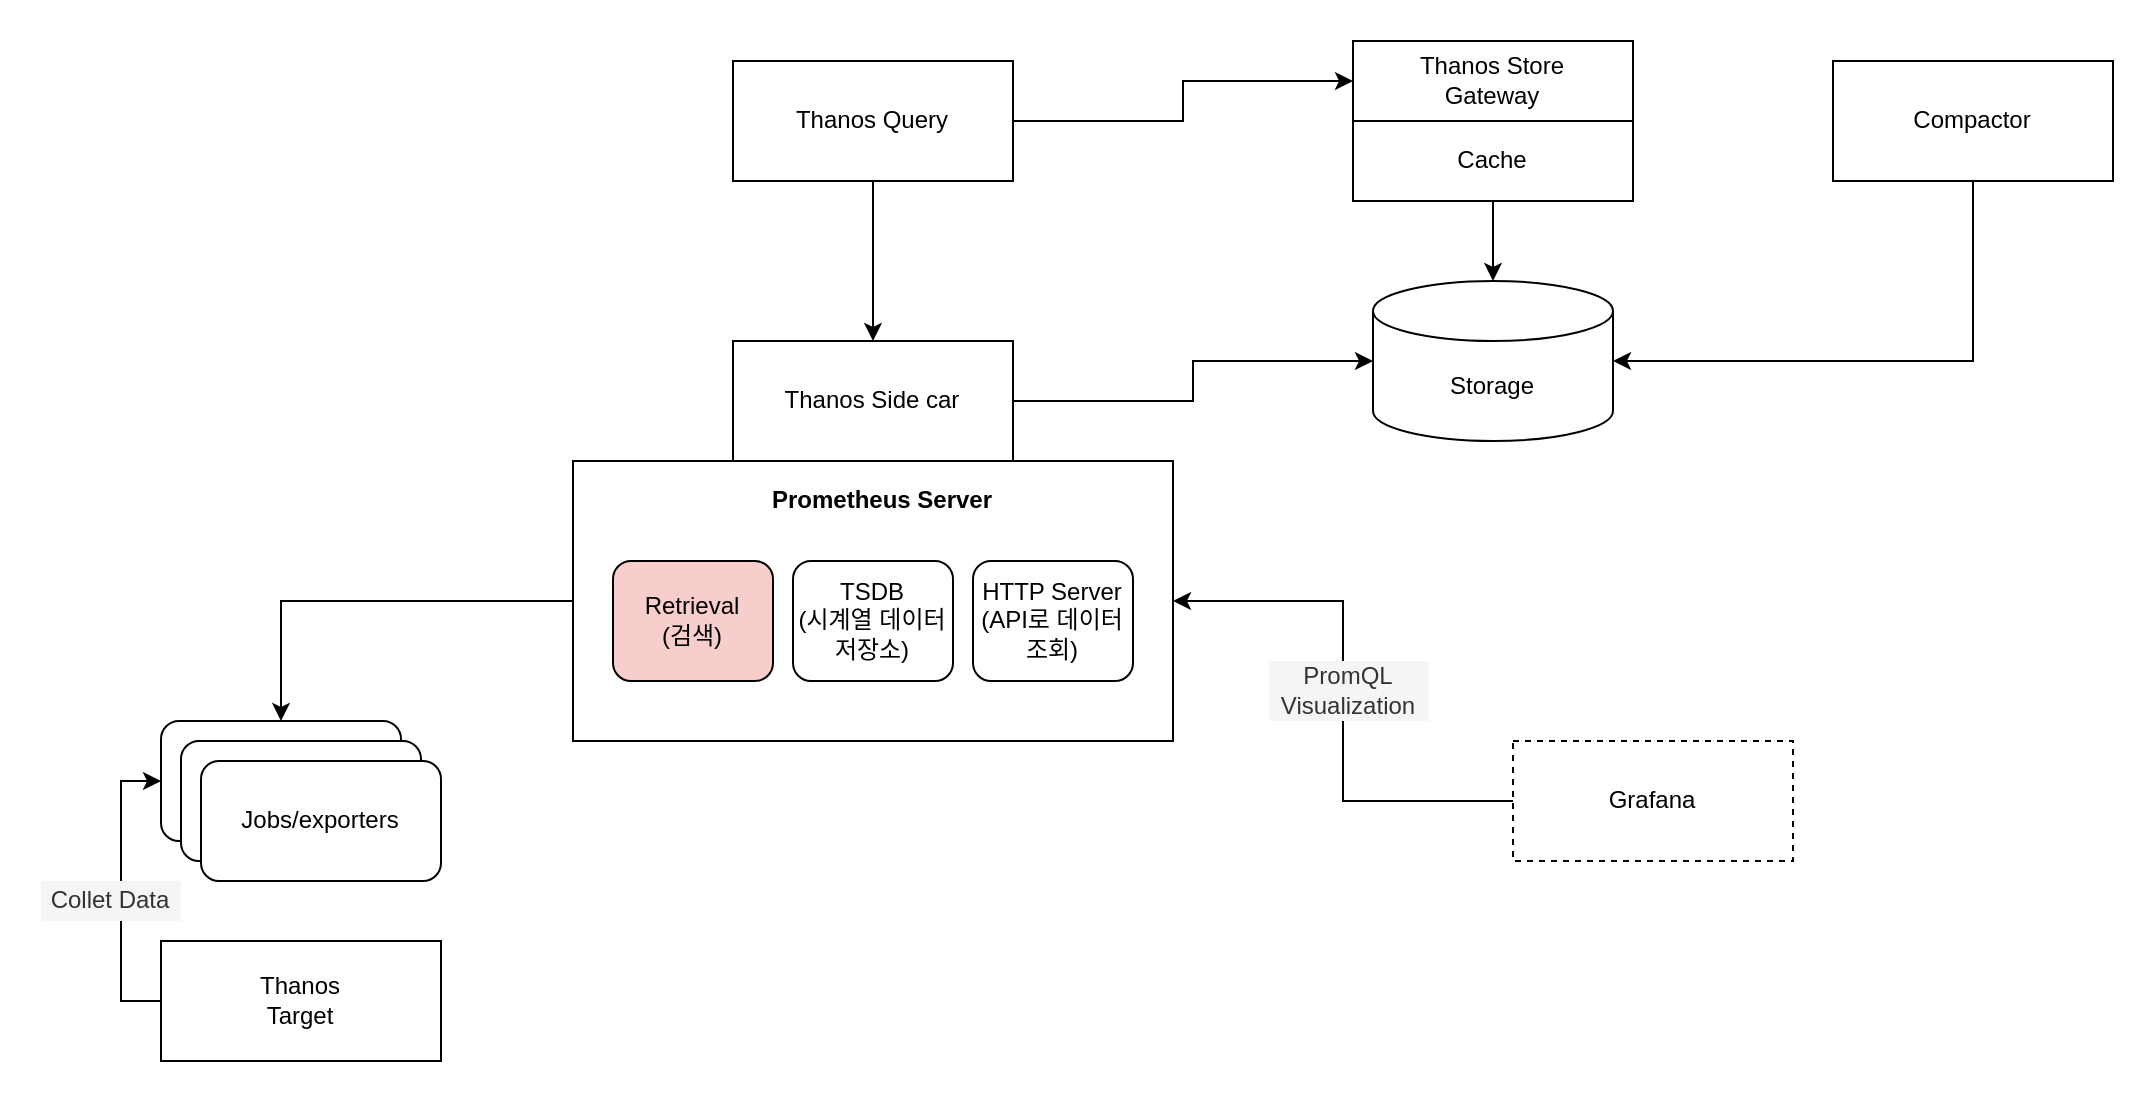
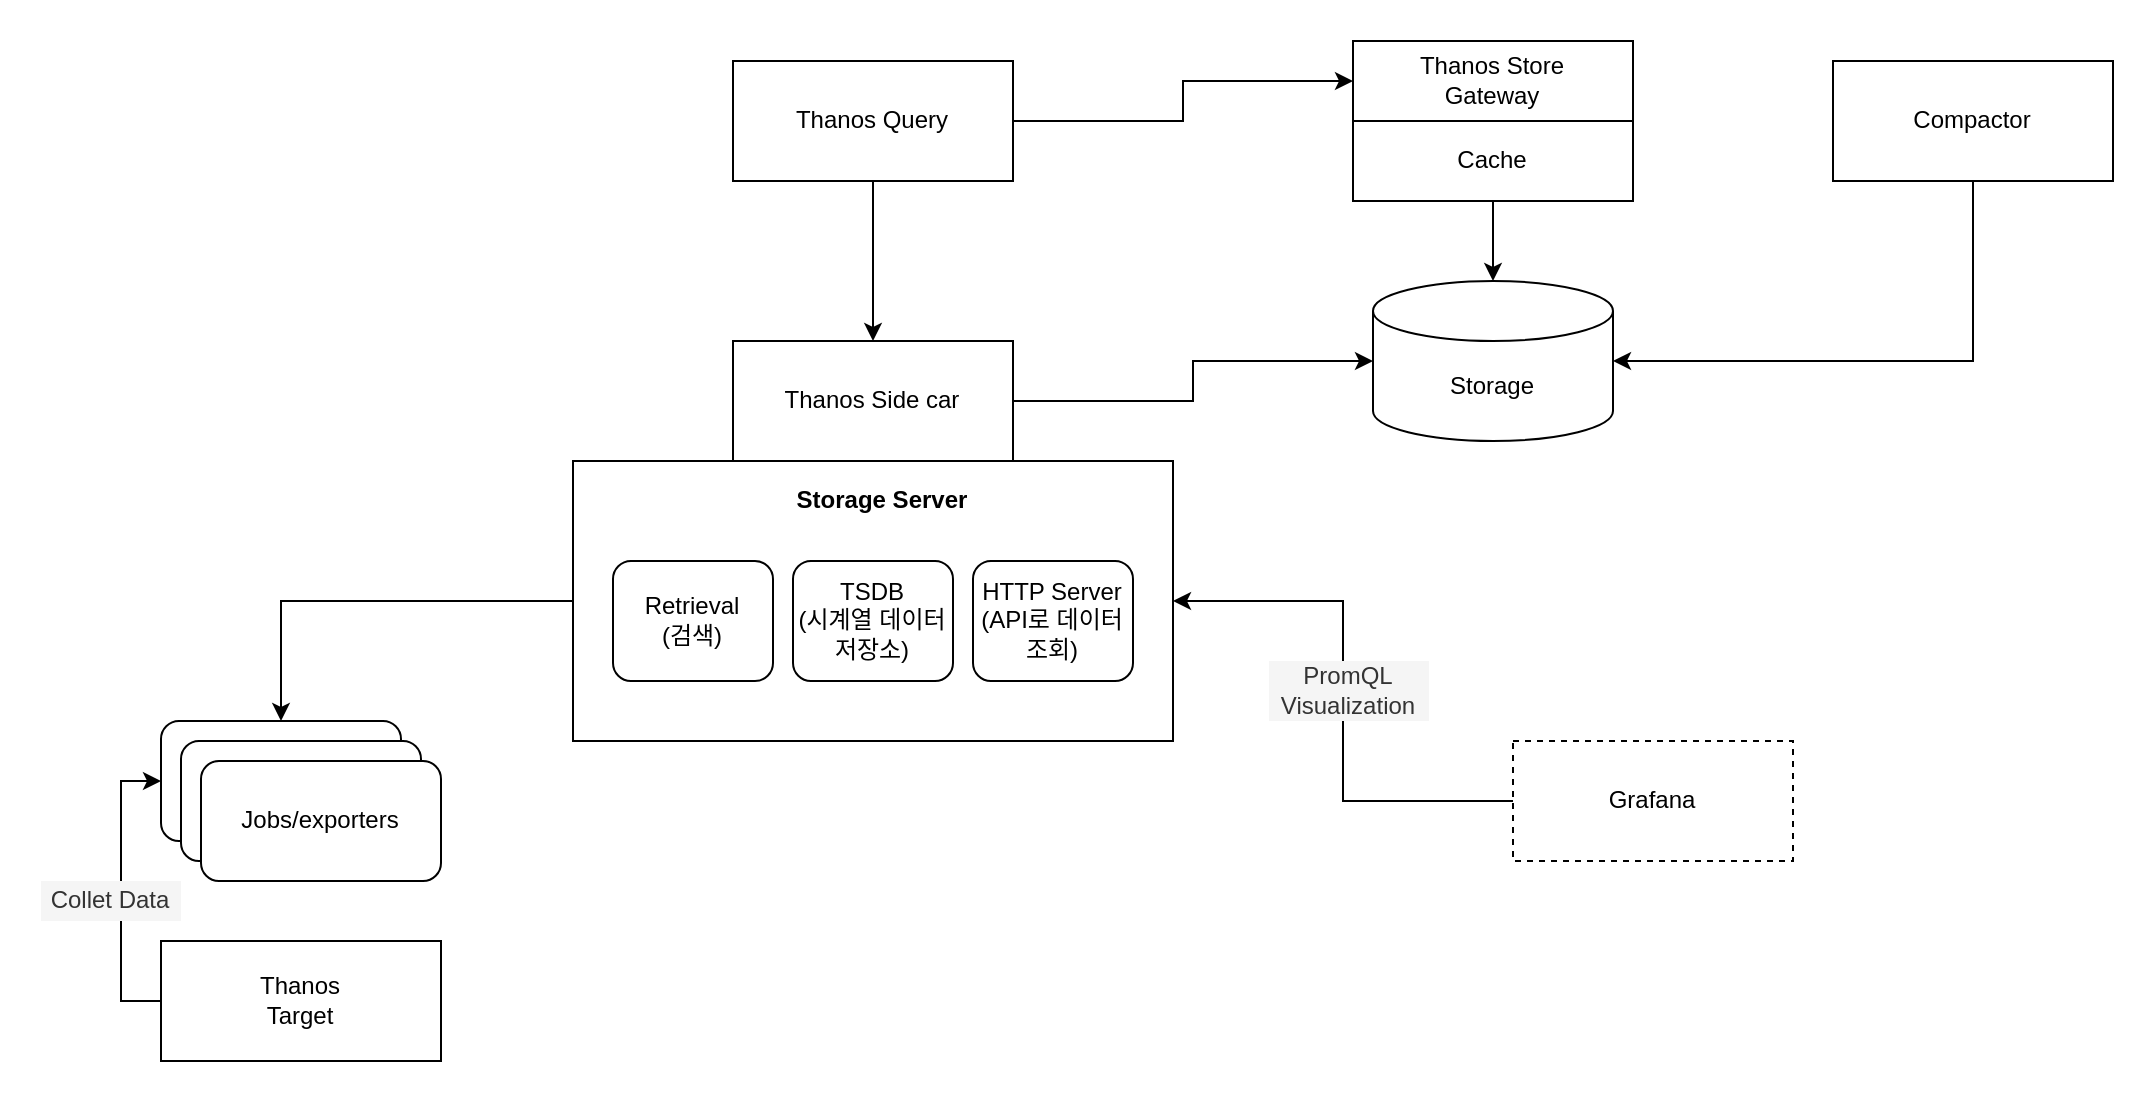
(883, 501) -> (883, 501)
(693, 621) -> (693, 621)
